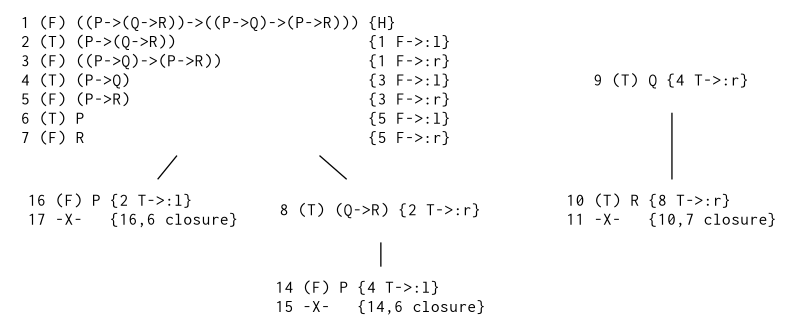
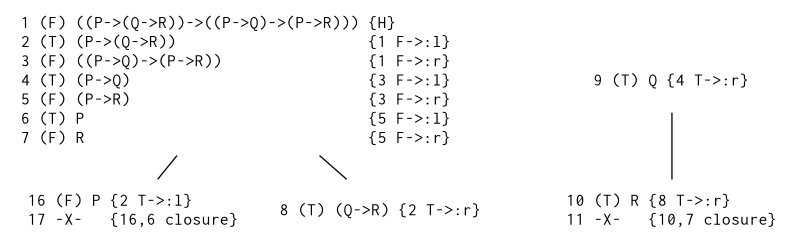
(381, 298) -> none
